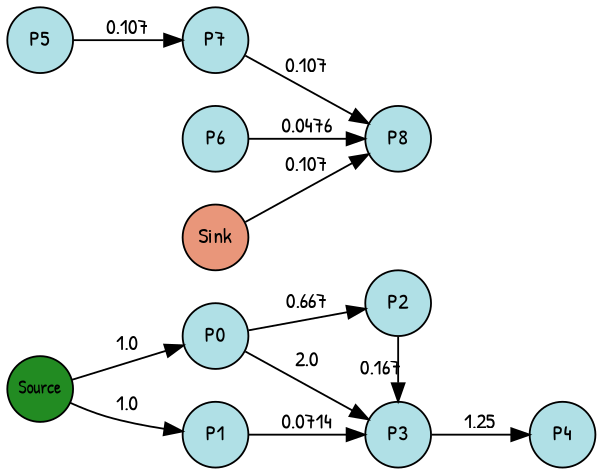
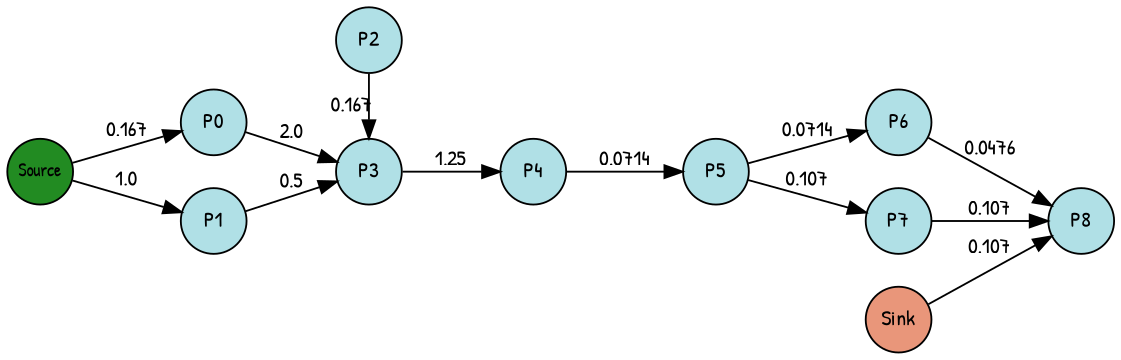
none -> (798, 149)
none -> (615, 172)
(298, 321) -> none
(128, 344) -> (127, 131)
(307, 423) -> (291, 182)
